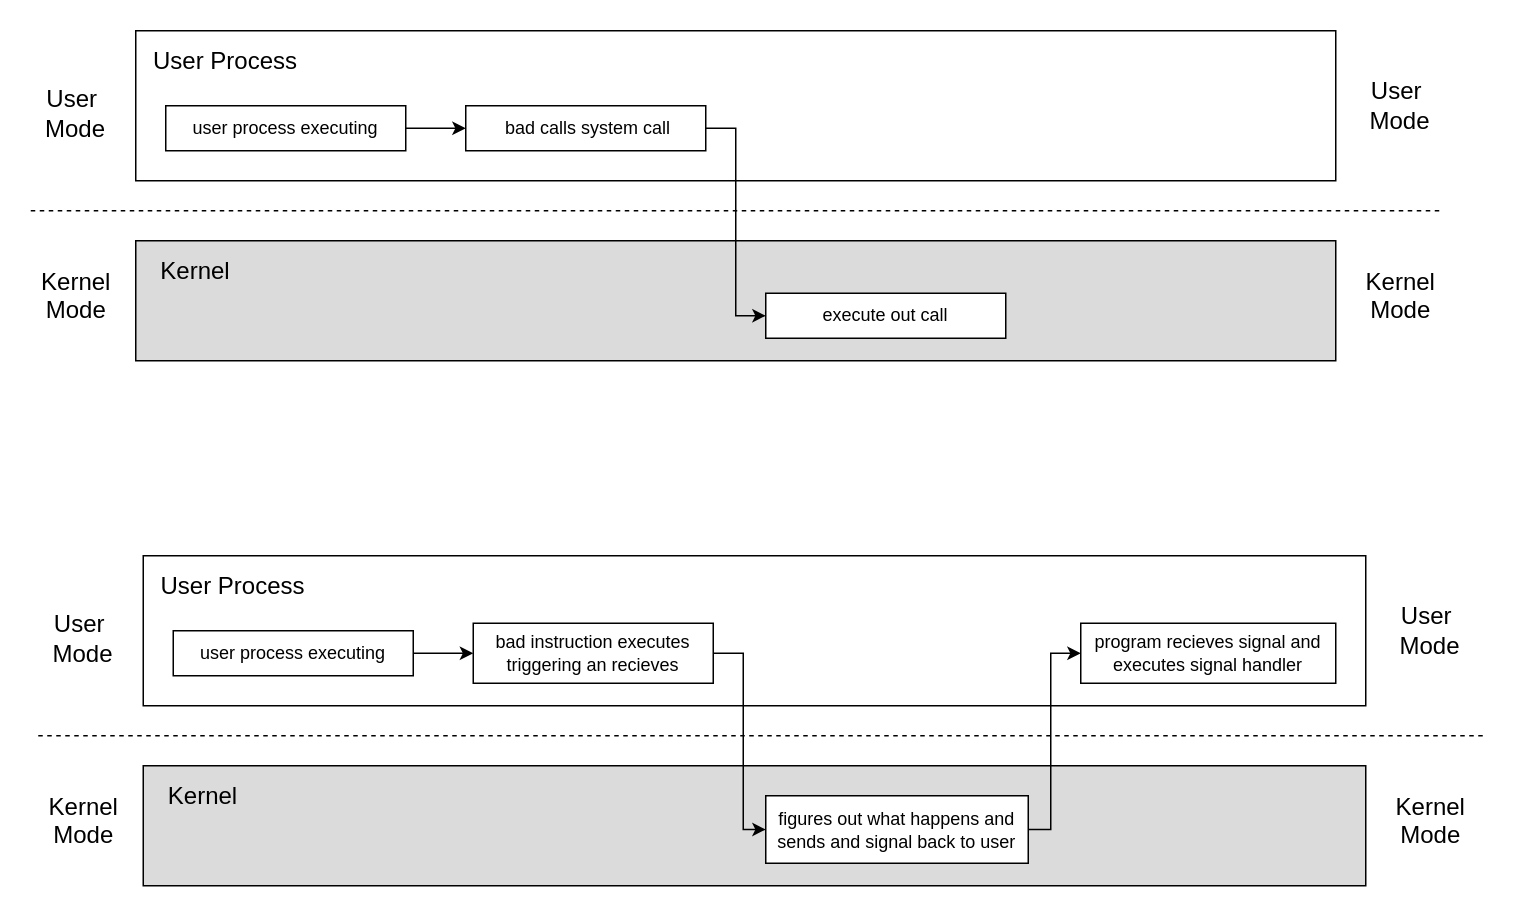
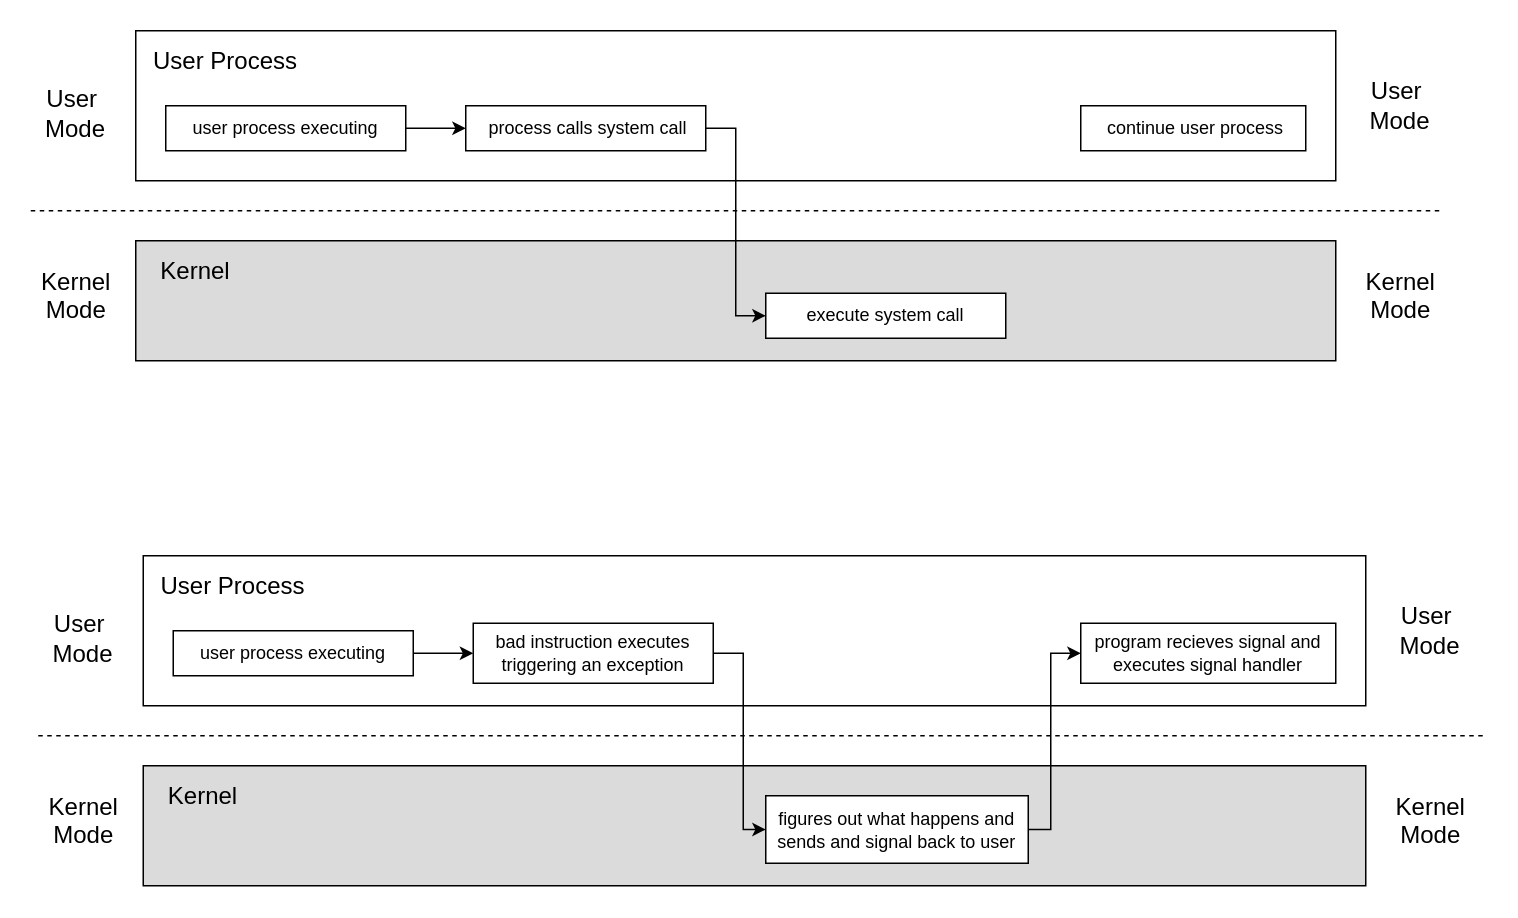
(586, 128) -> (586, 128)
none -> (1193, 128)
(886, 316) -> (886, 316)
(593, 653) -> (593, 653)
